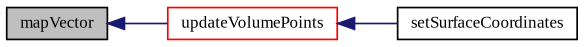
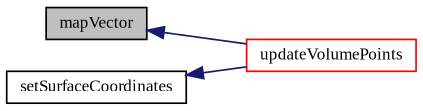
(376, 23) -> (225, 70)
